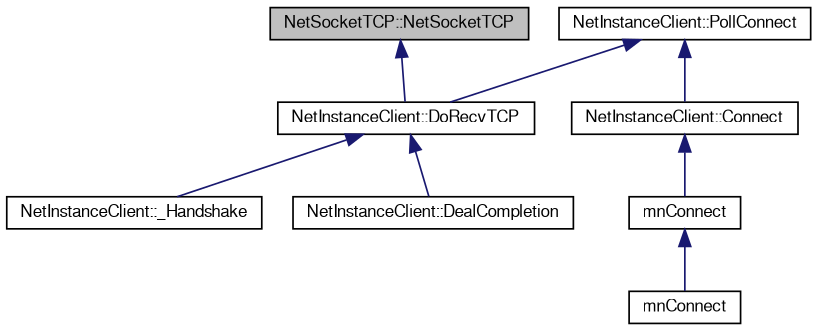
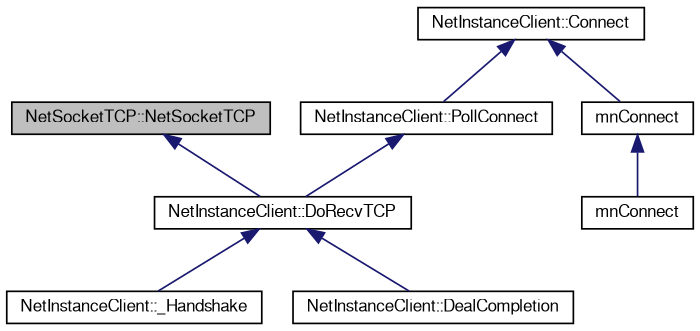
(685, 80) -> (472, 77)
